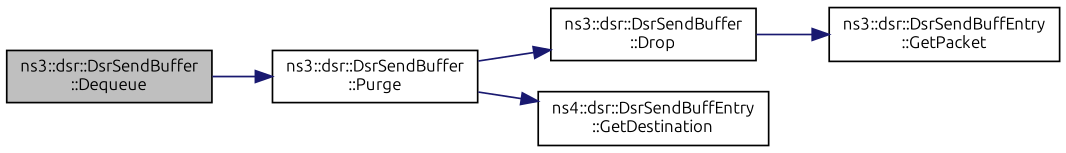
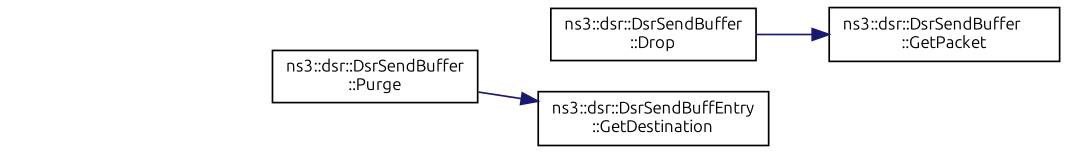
(944, 34) -> (944, 34)
(506, 57) -> none
(109, 77) -> none
(653, 119) -> (653, 119)
